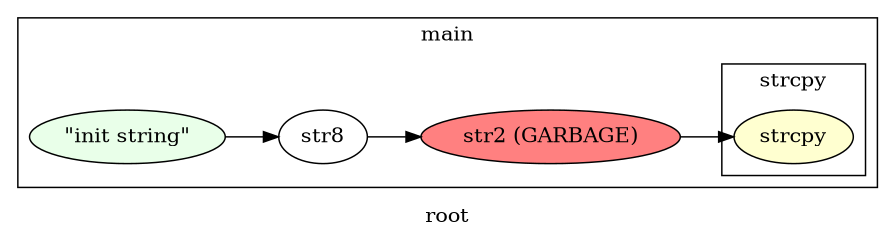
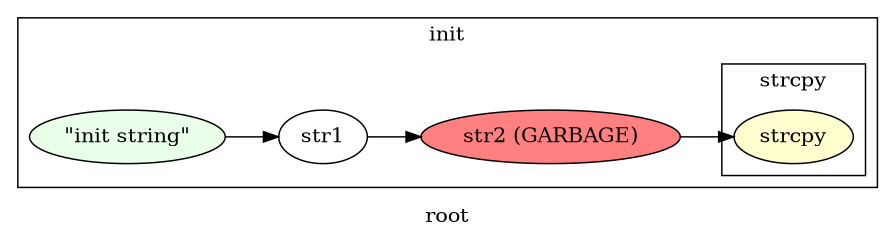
(448, 35) -> (448, 35)
(323, 137) -> (323, 137)
